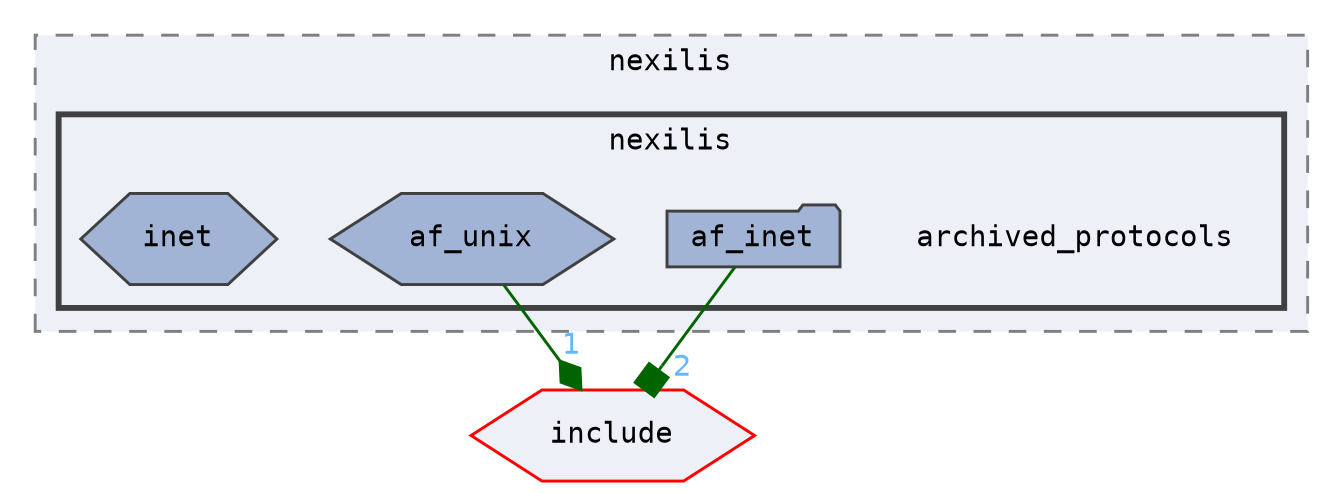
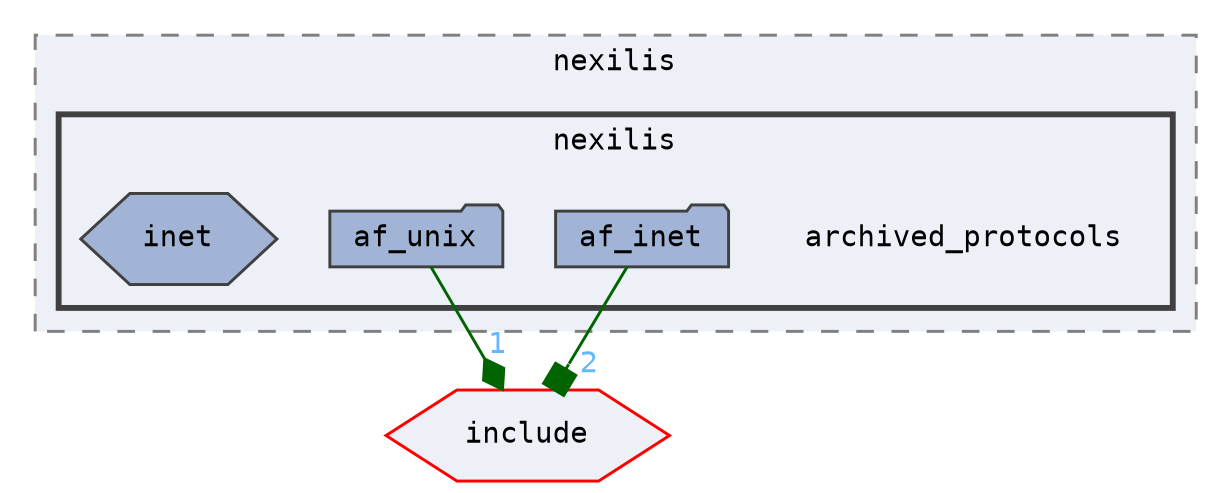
(472, 239) -> (416, 239)
